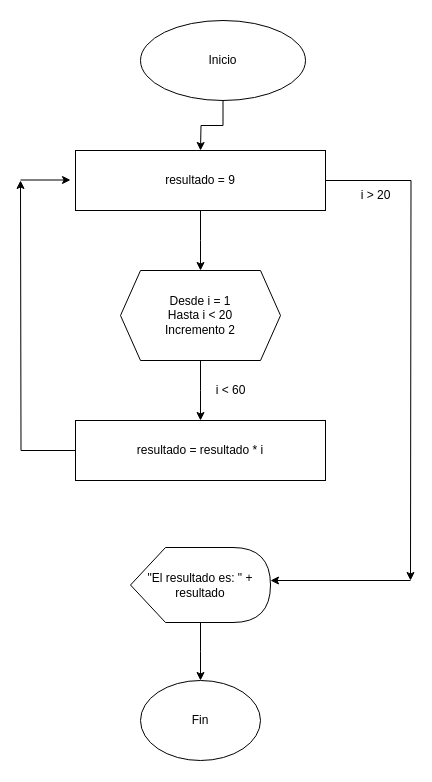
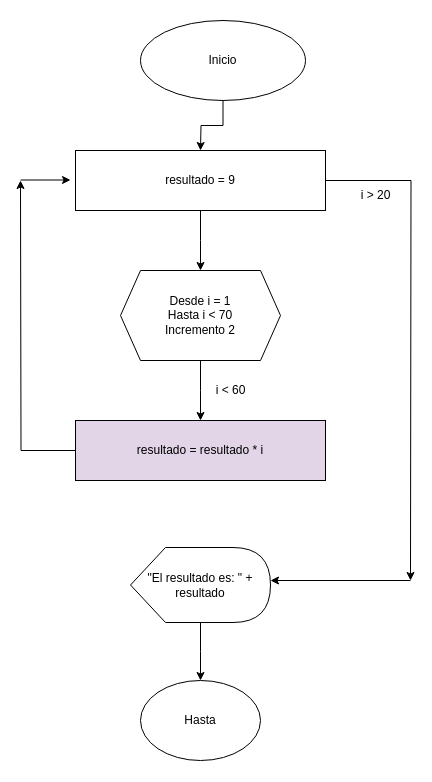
(201, 316) -> (201, 316)
(201, 451) -> (201, 451)
(201, 721) -> (201, 721)
